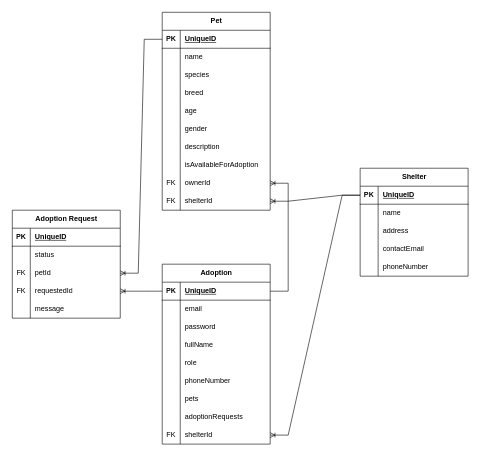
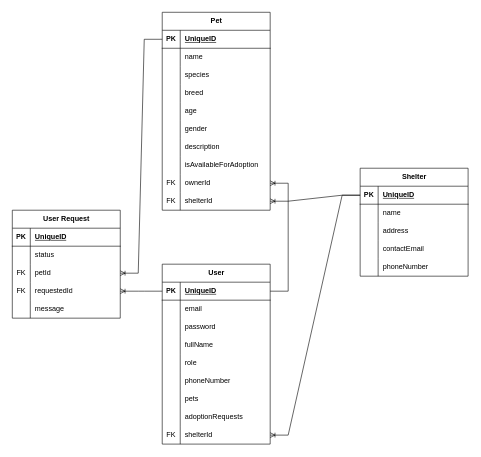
(67, 219) -> (67, 219)
(217, 273) -> (217, 273)
